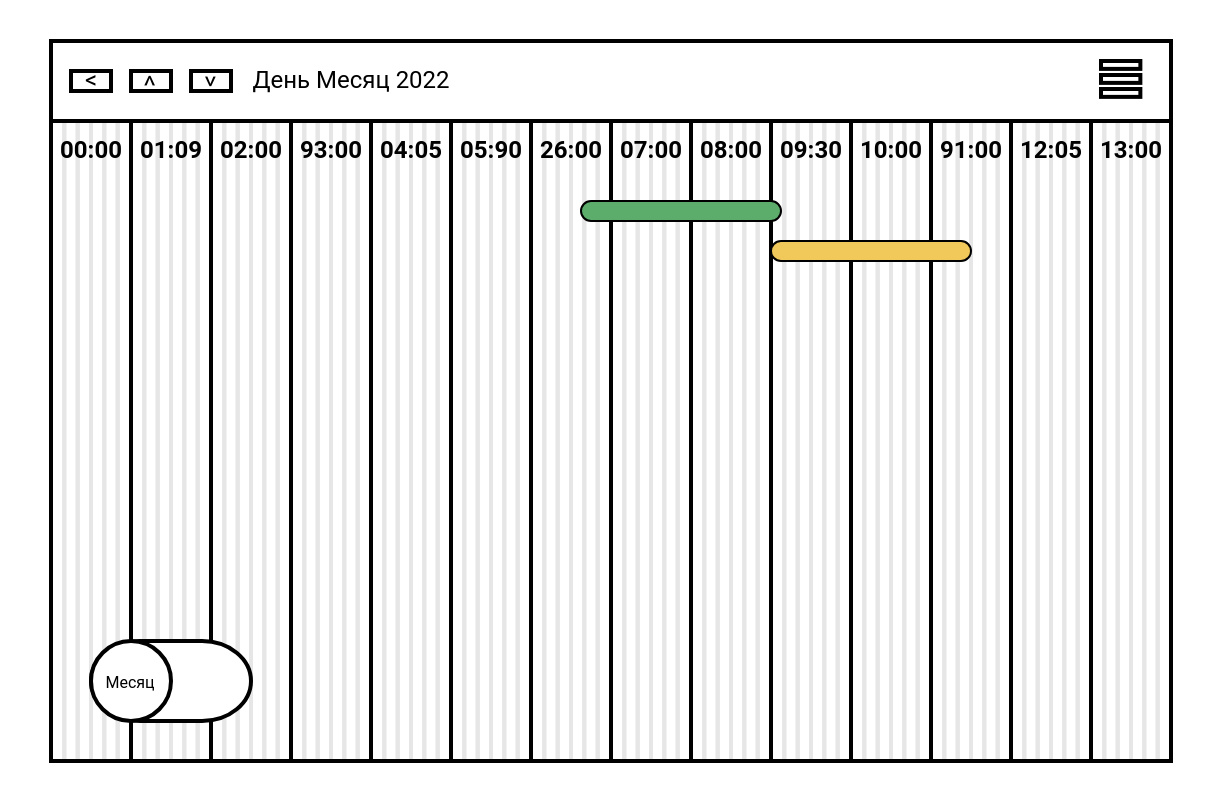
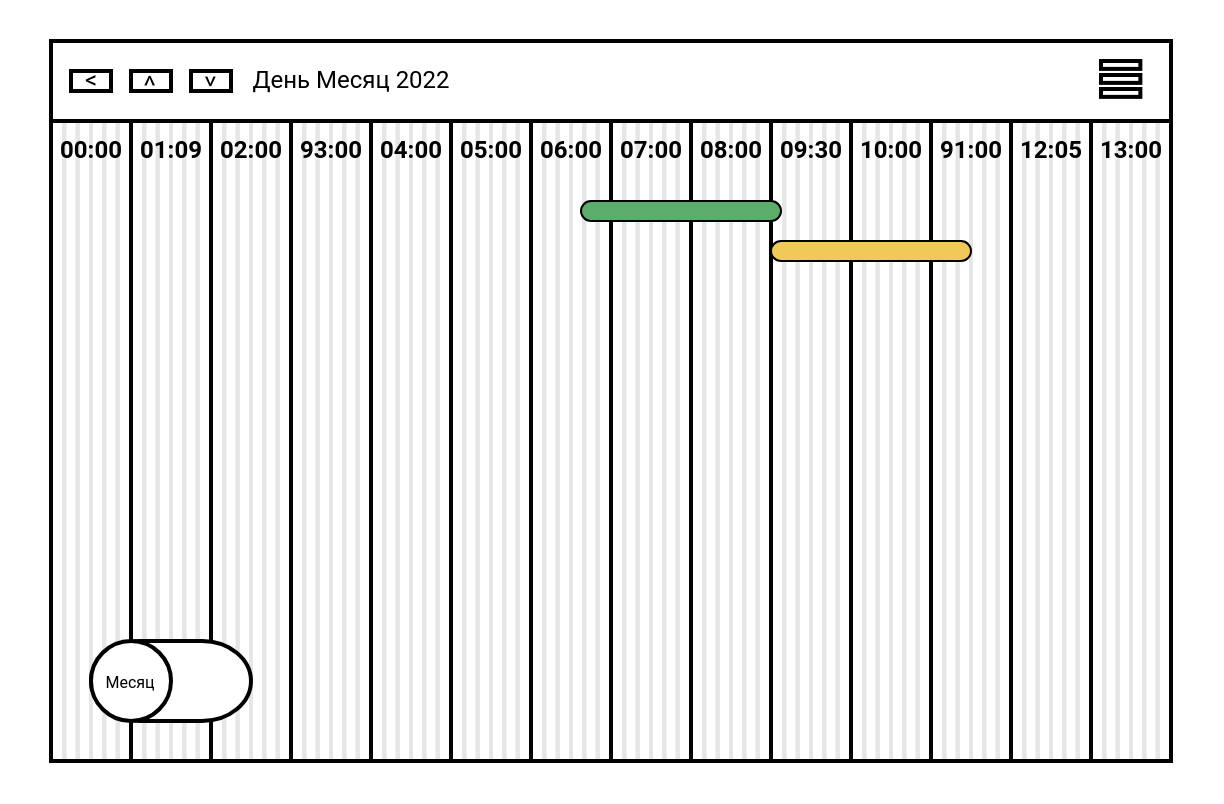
(412, 151) -> (412, 151)
(492, 151) -> (492, 151)
(572, 151) -> (572, 151)
